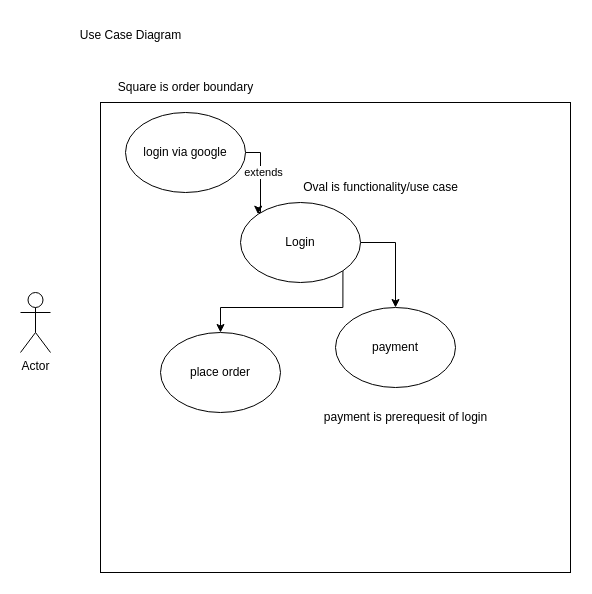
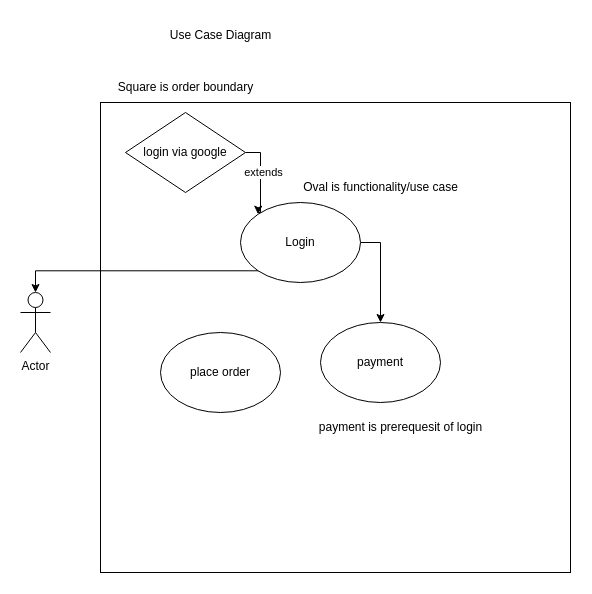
(131, 36) -> (221, 36)
(186, 153) -> (186, 153)
(291, 308) -> (140, 271)
(396, 348) -> (381, 363)
(406, 418) -> (401, 428)
